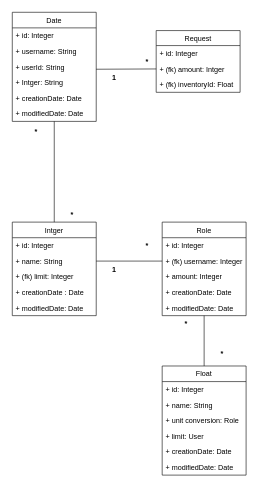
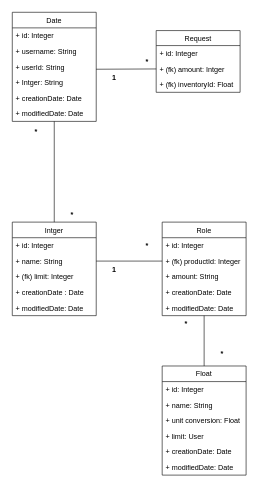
(210, 262) -> (212, 262)
(197, 277) -> (194, 277)
(205, 421) -> (207, 421)
